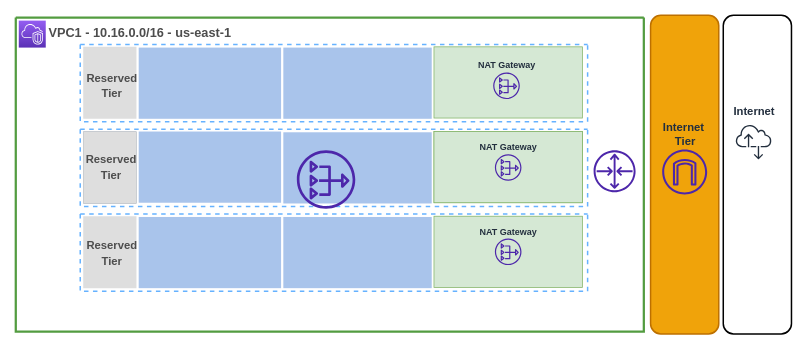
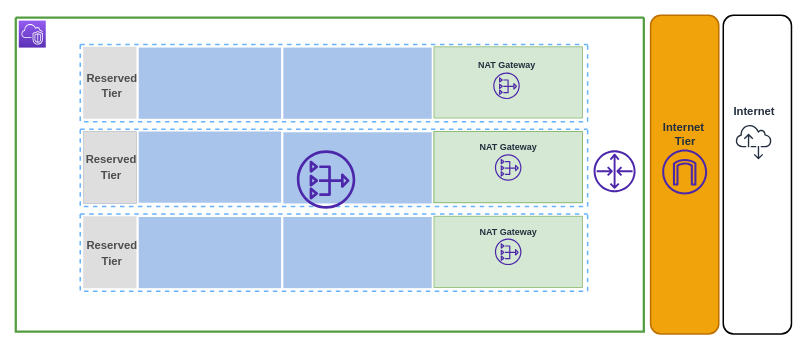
(142, 34) -> none
